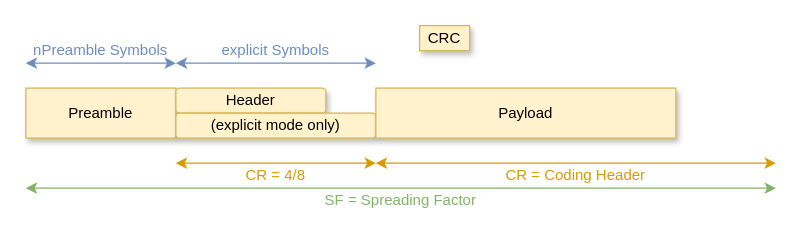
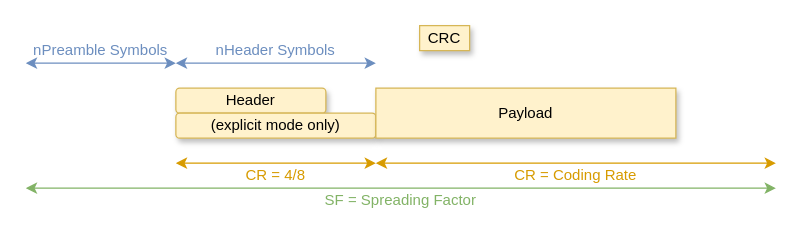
(276, 51) -> (276, 51)
(101, 113) -> none
(576, 176) -> (576, 176)
